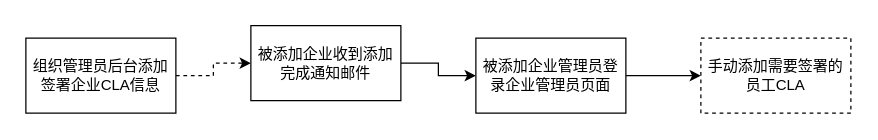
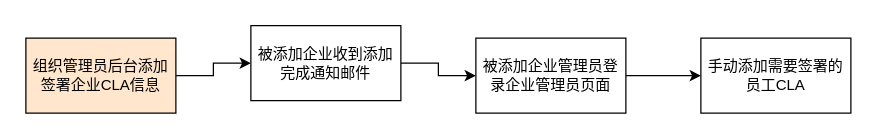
(213, 75) -> (213, 75)
(101, 76) -> (101, 76)
(776, 76) -> (776, 76)
